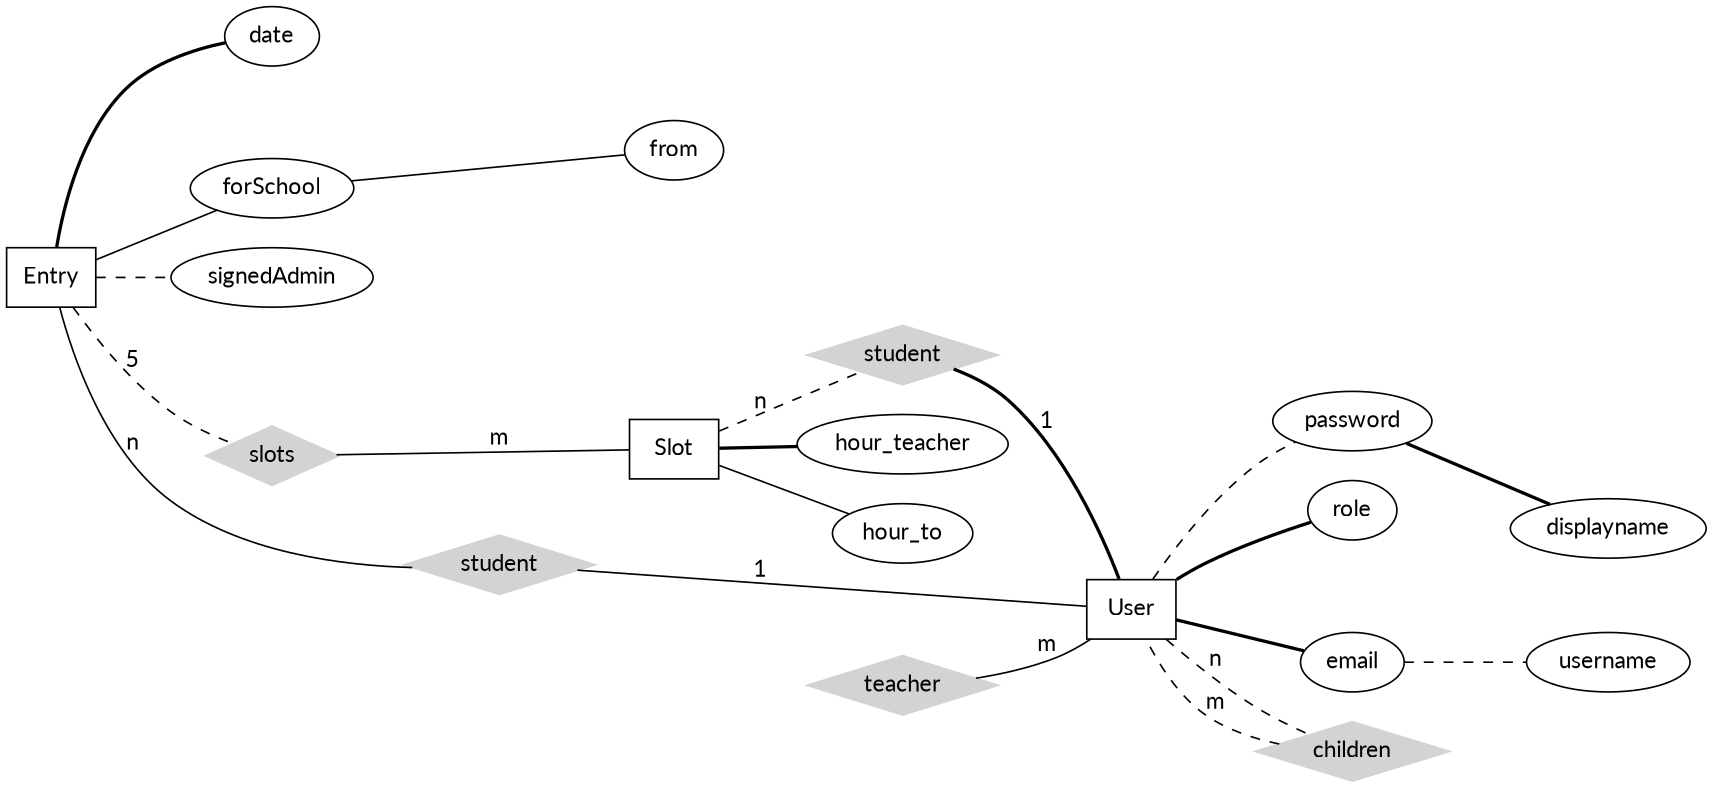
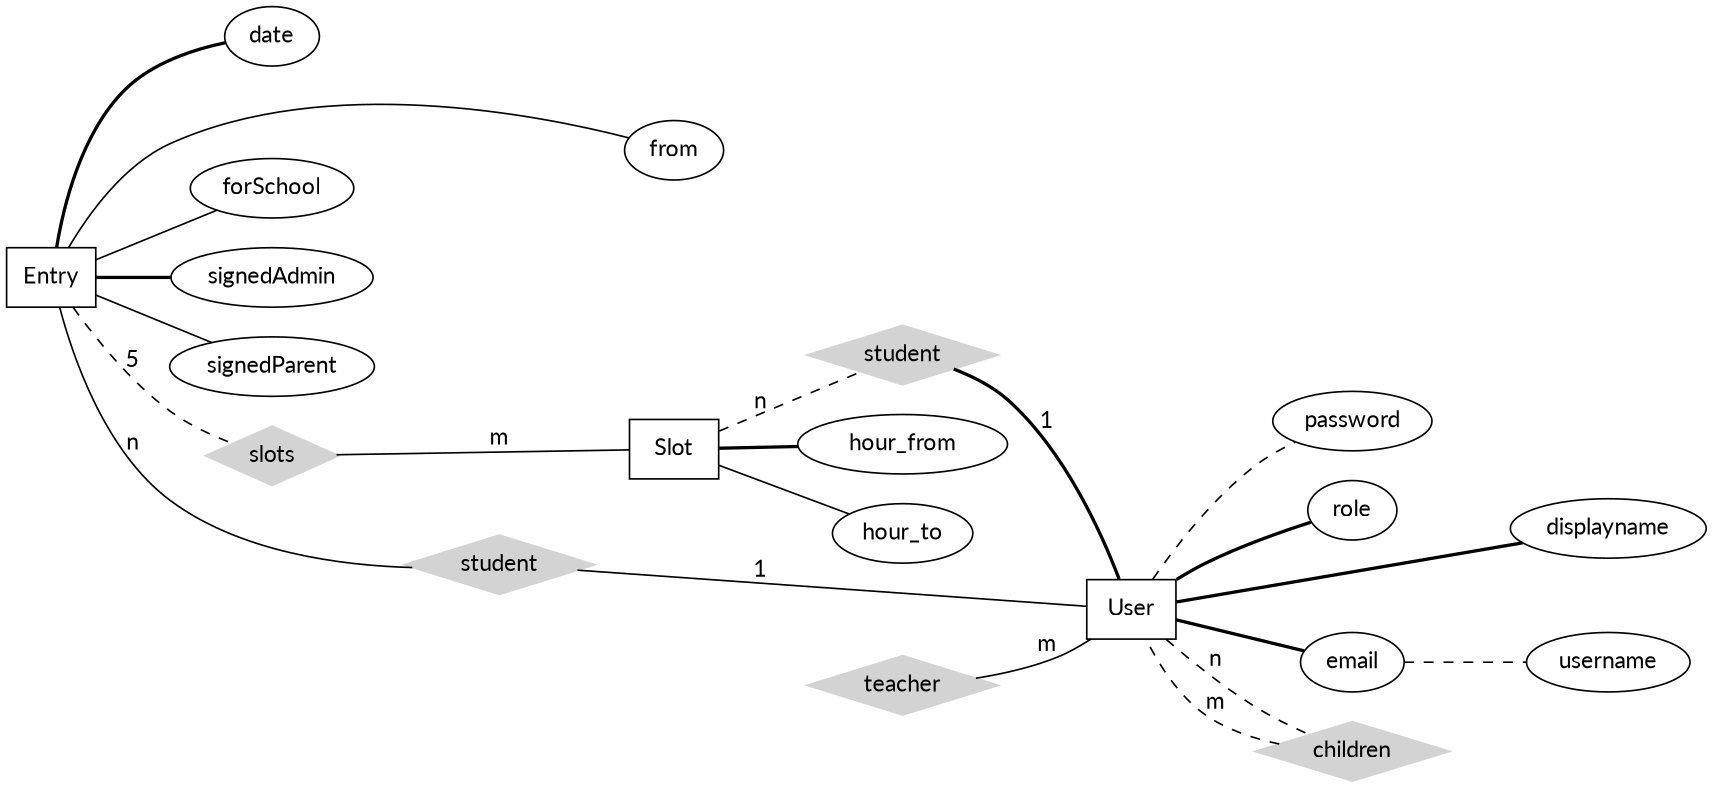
(488, 168) -> (325, 107)
(133, 277) -> (133, 277)
none -> (272, 367)
(903, 444) -> (903, 444)
(1478, 474) -> (1349, 572)
